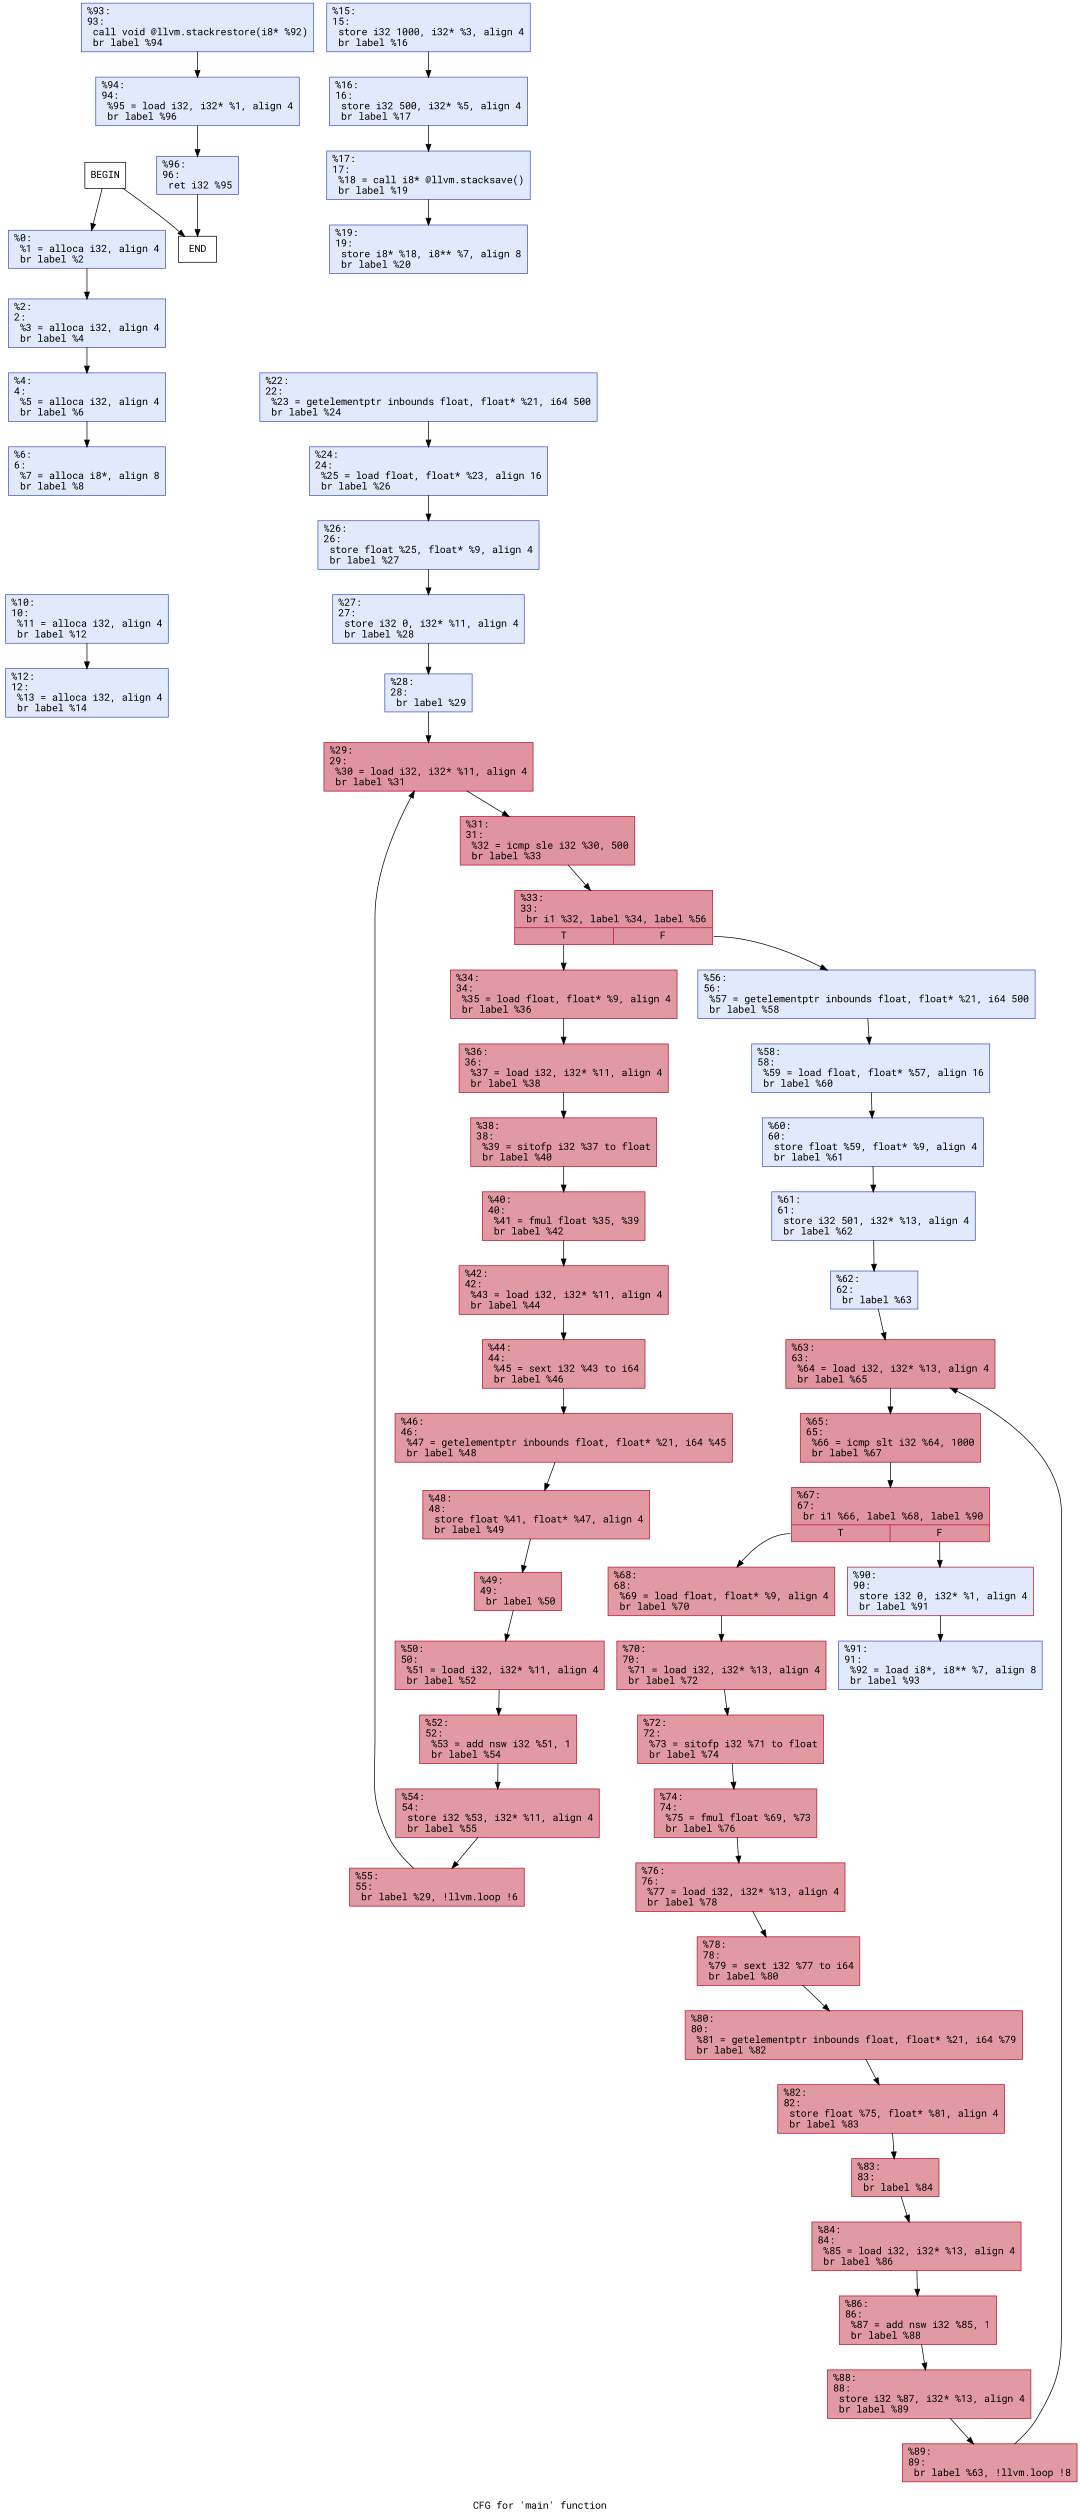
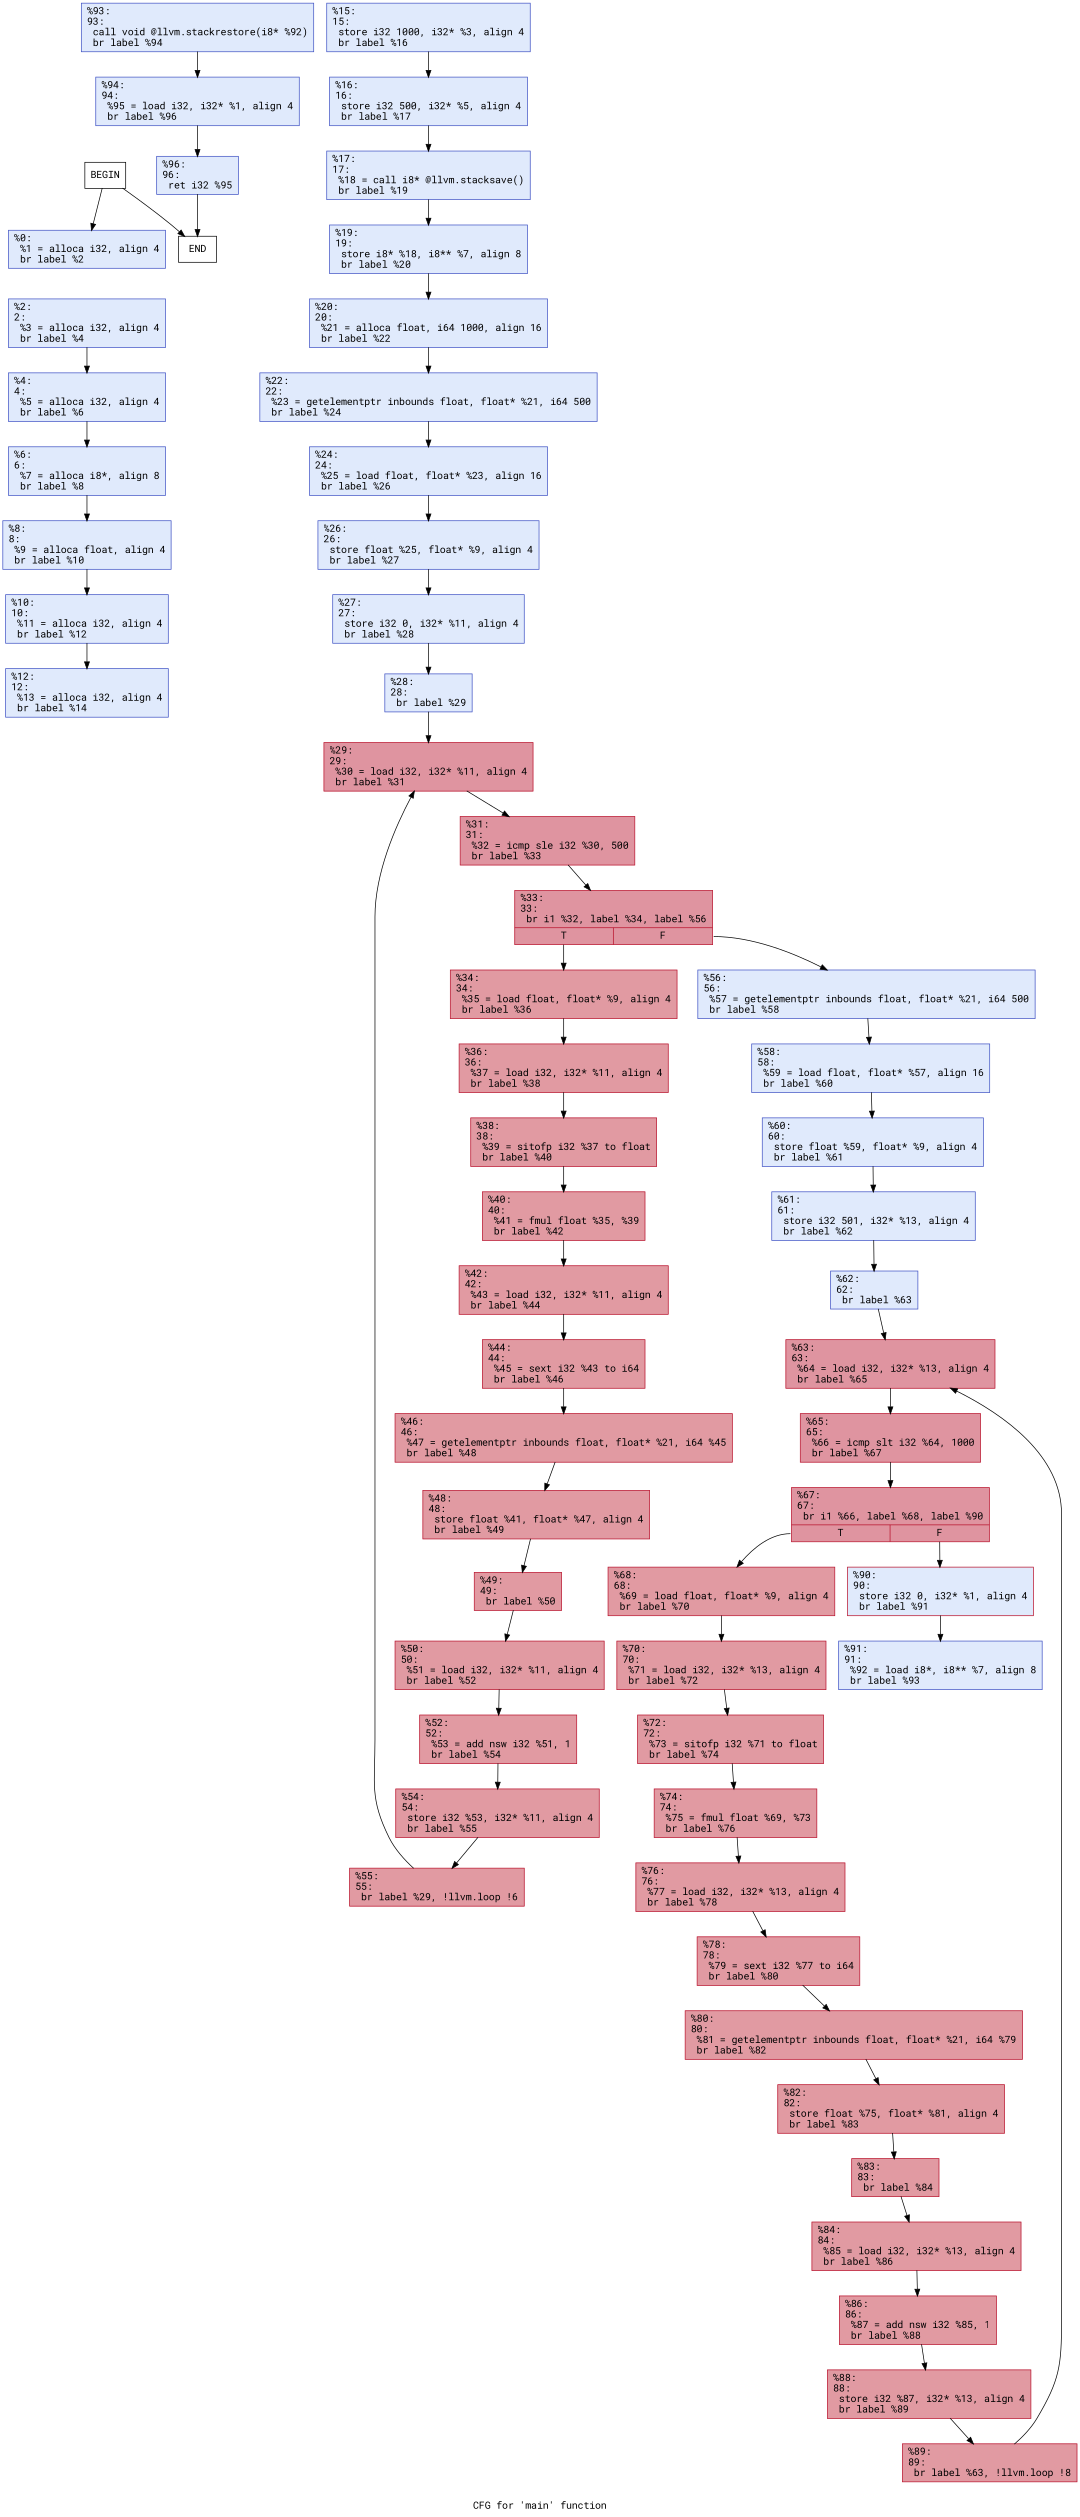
(87, 280) -> none
none -> (428, 323)
none -> (87, 545)
